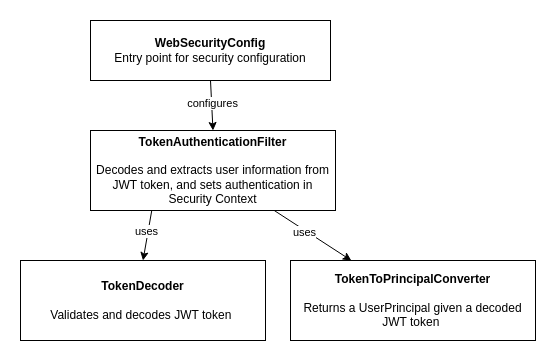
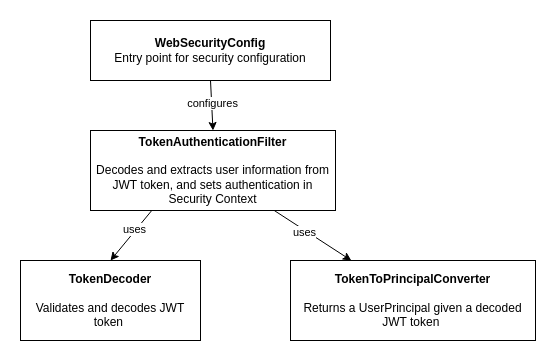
(143, 301) -> (111, 301)
